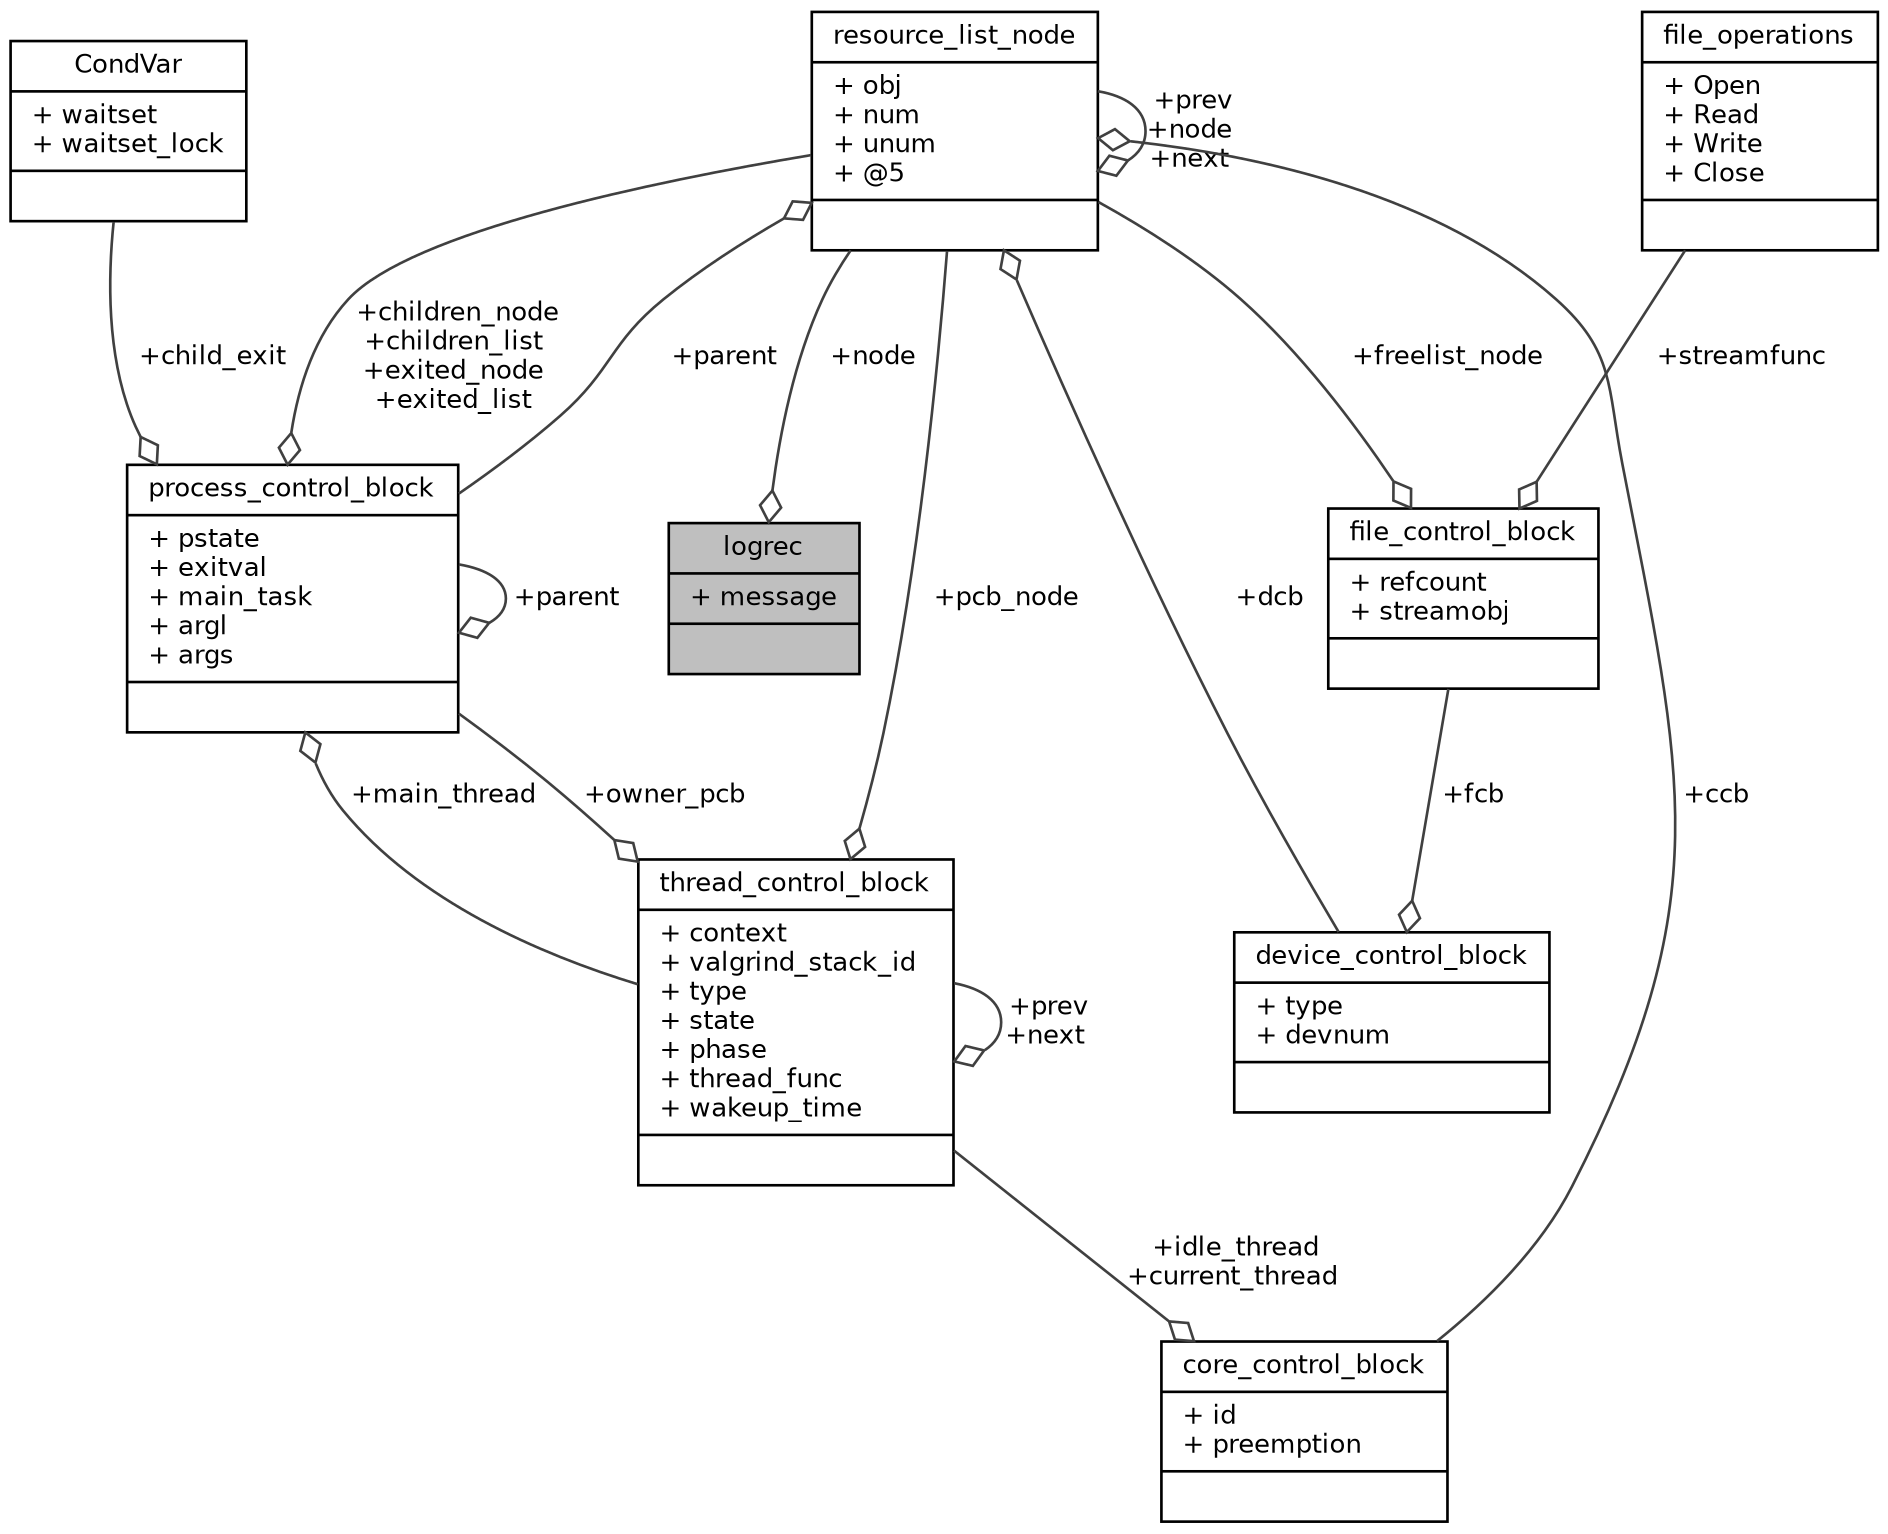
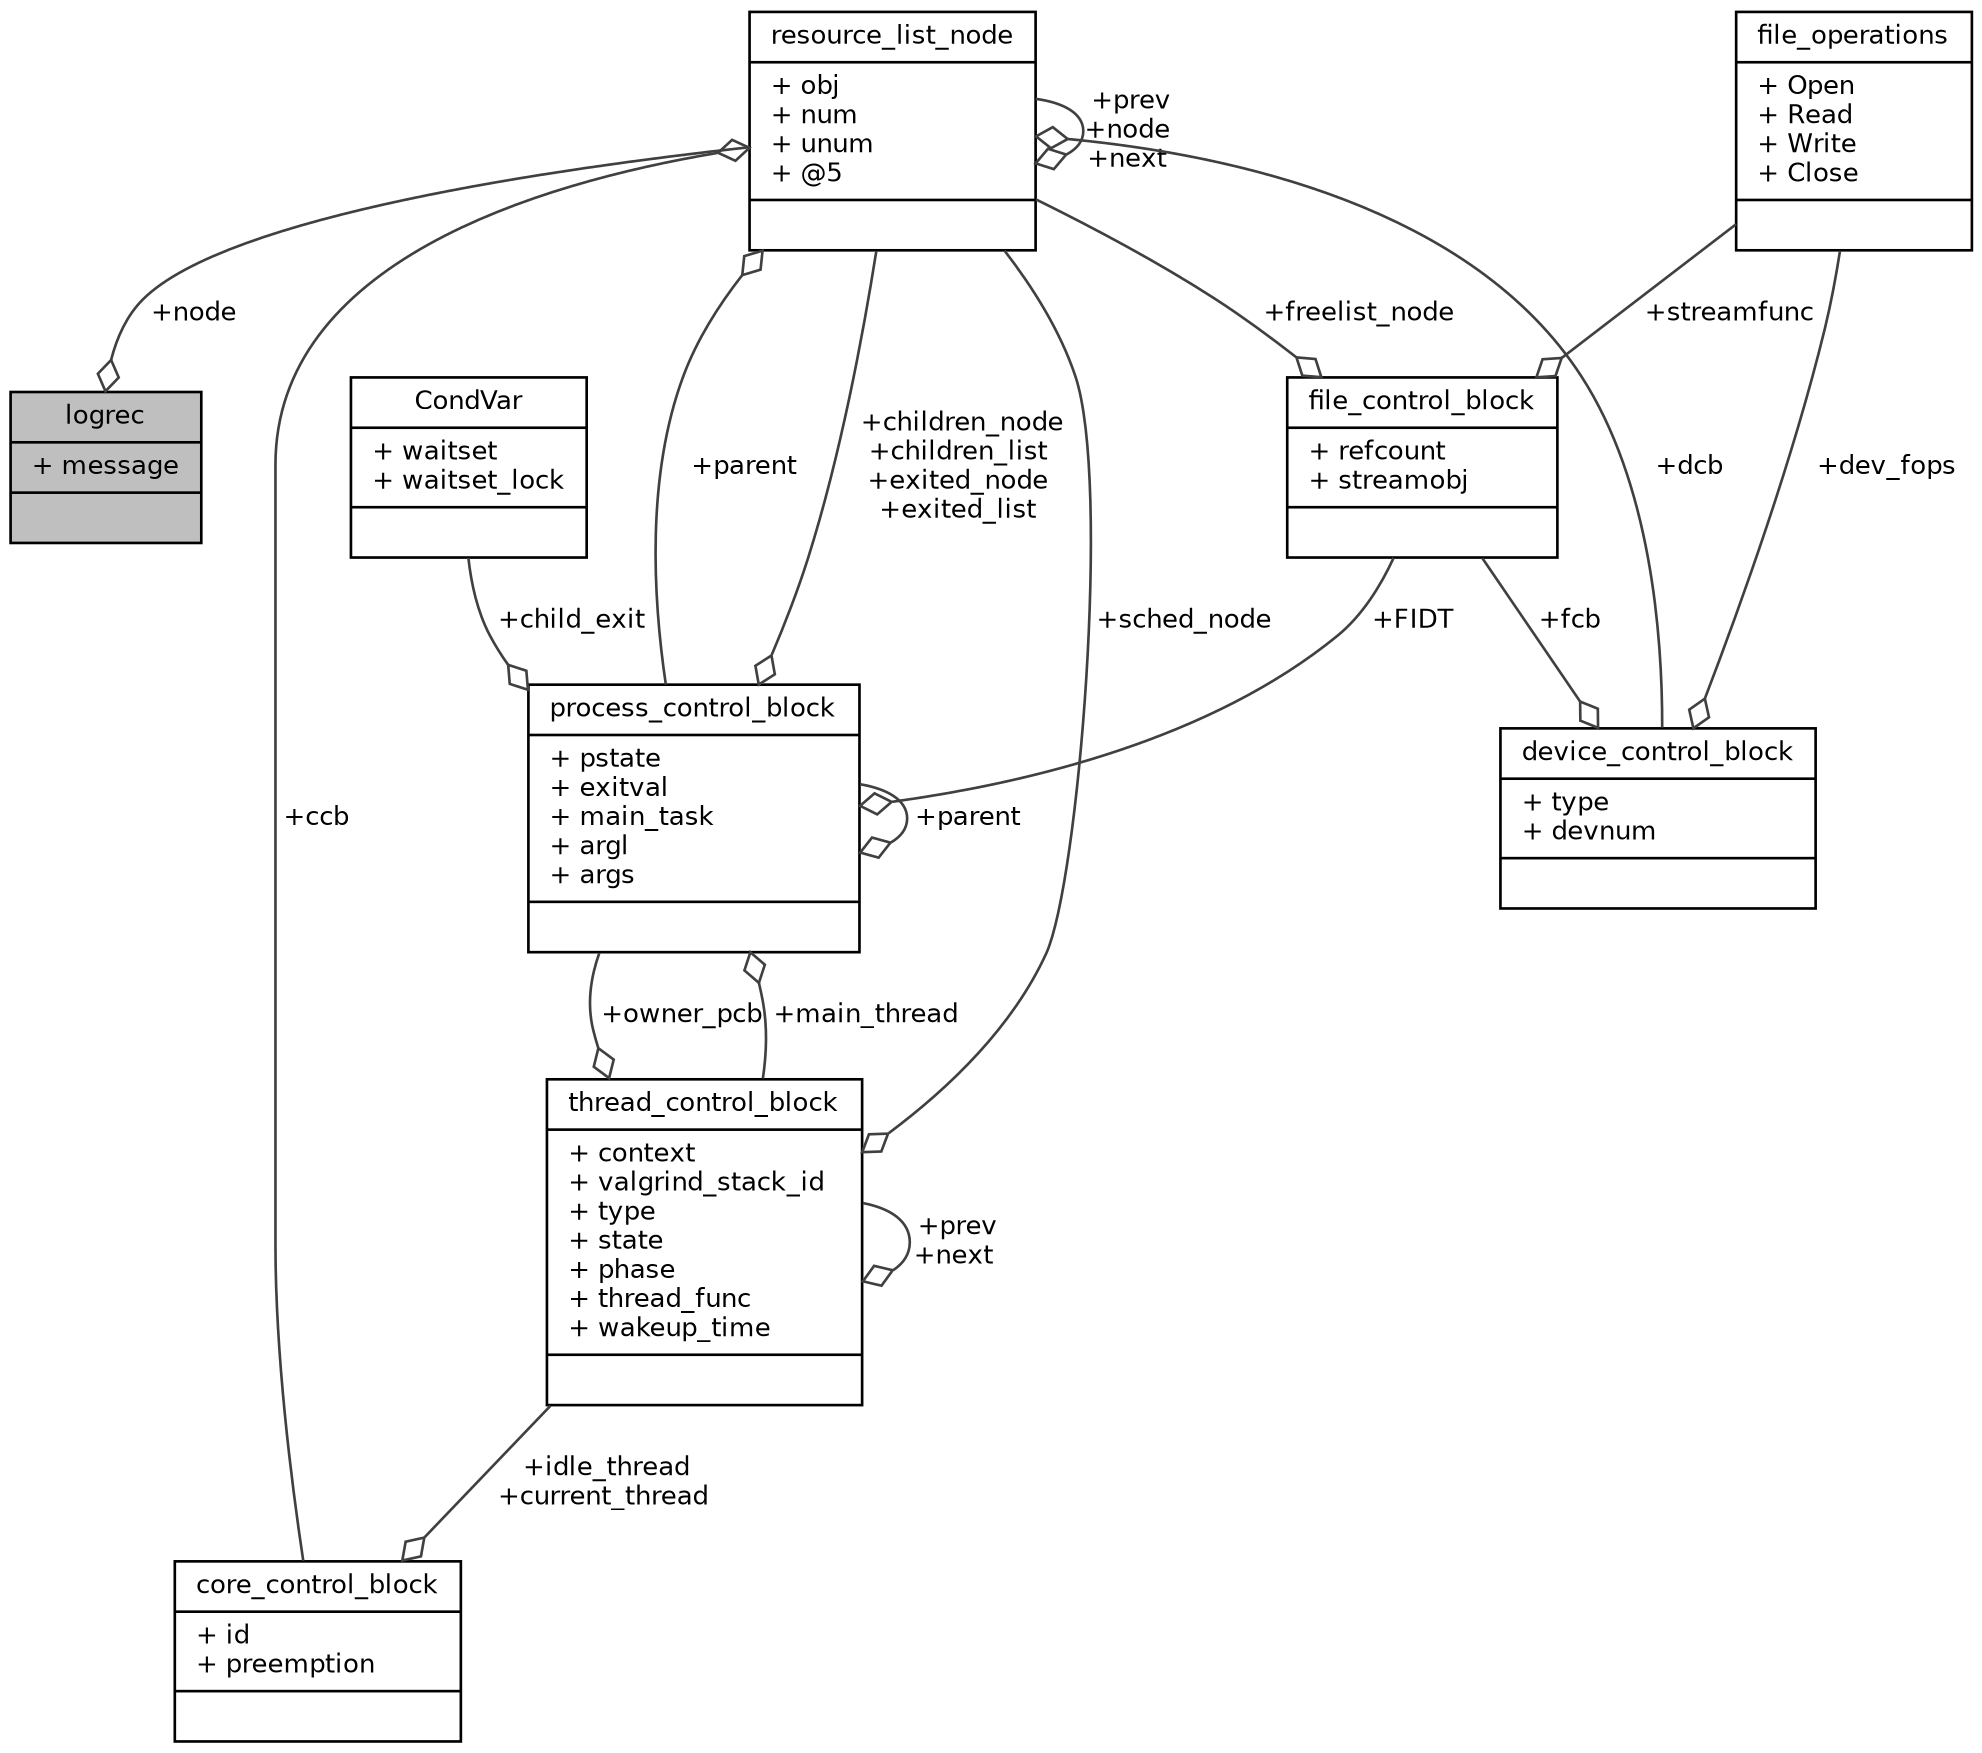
none -> (1783, 477)
(1002, 599) -> (1181, 621)
none -> (1172, 731)
